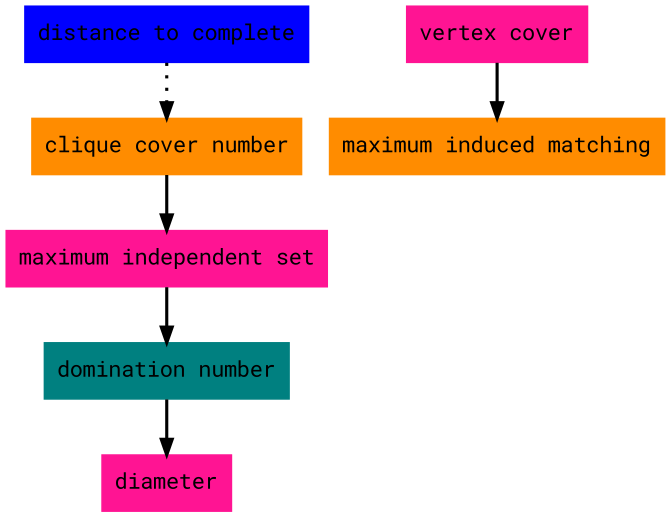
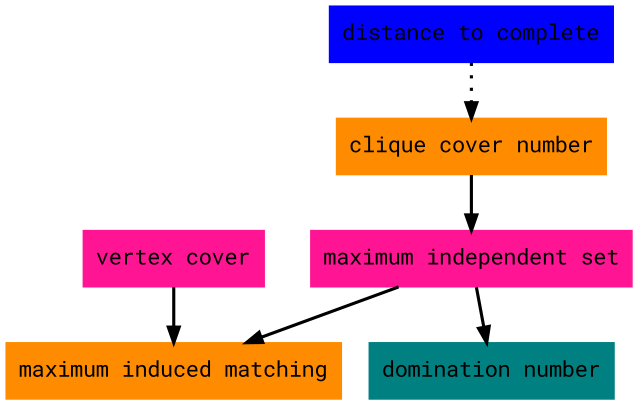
none -> (330, 312)
(167, 483) -> none
